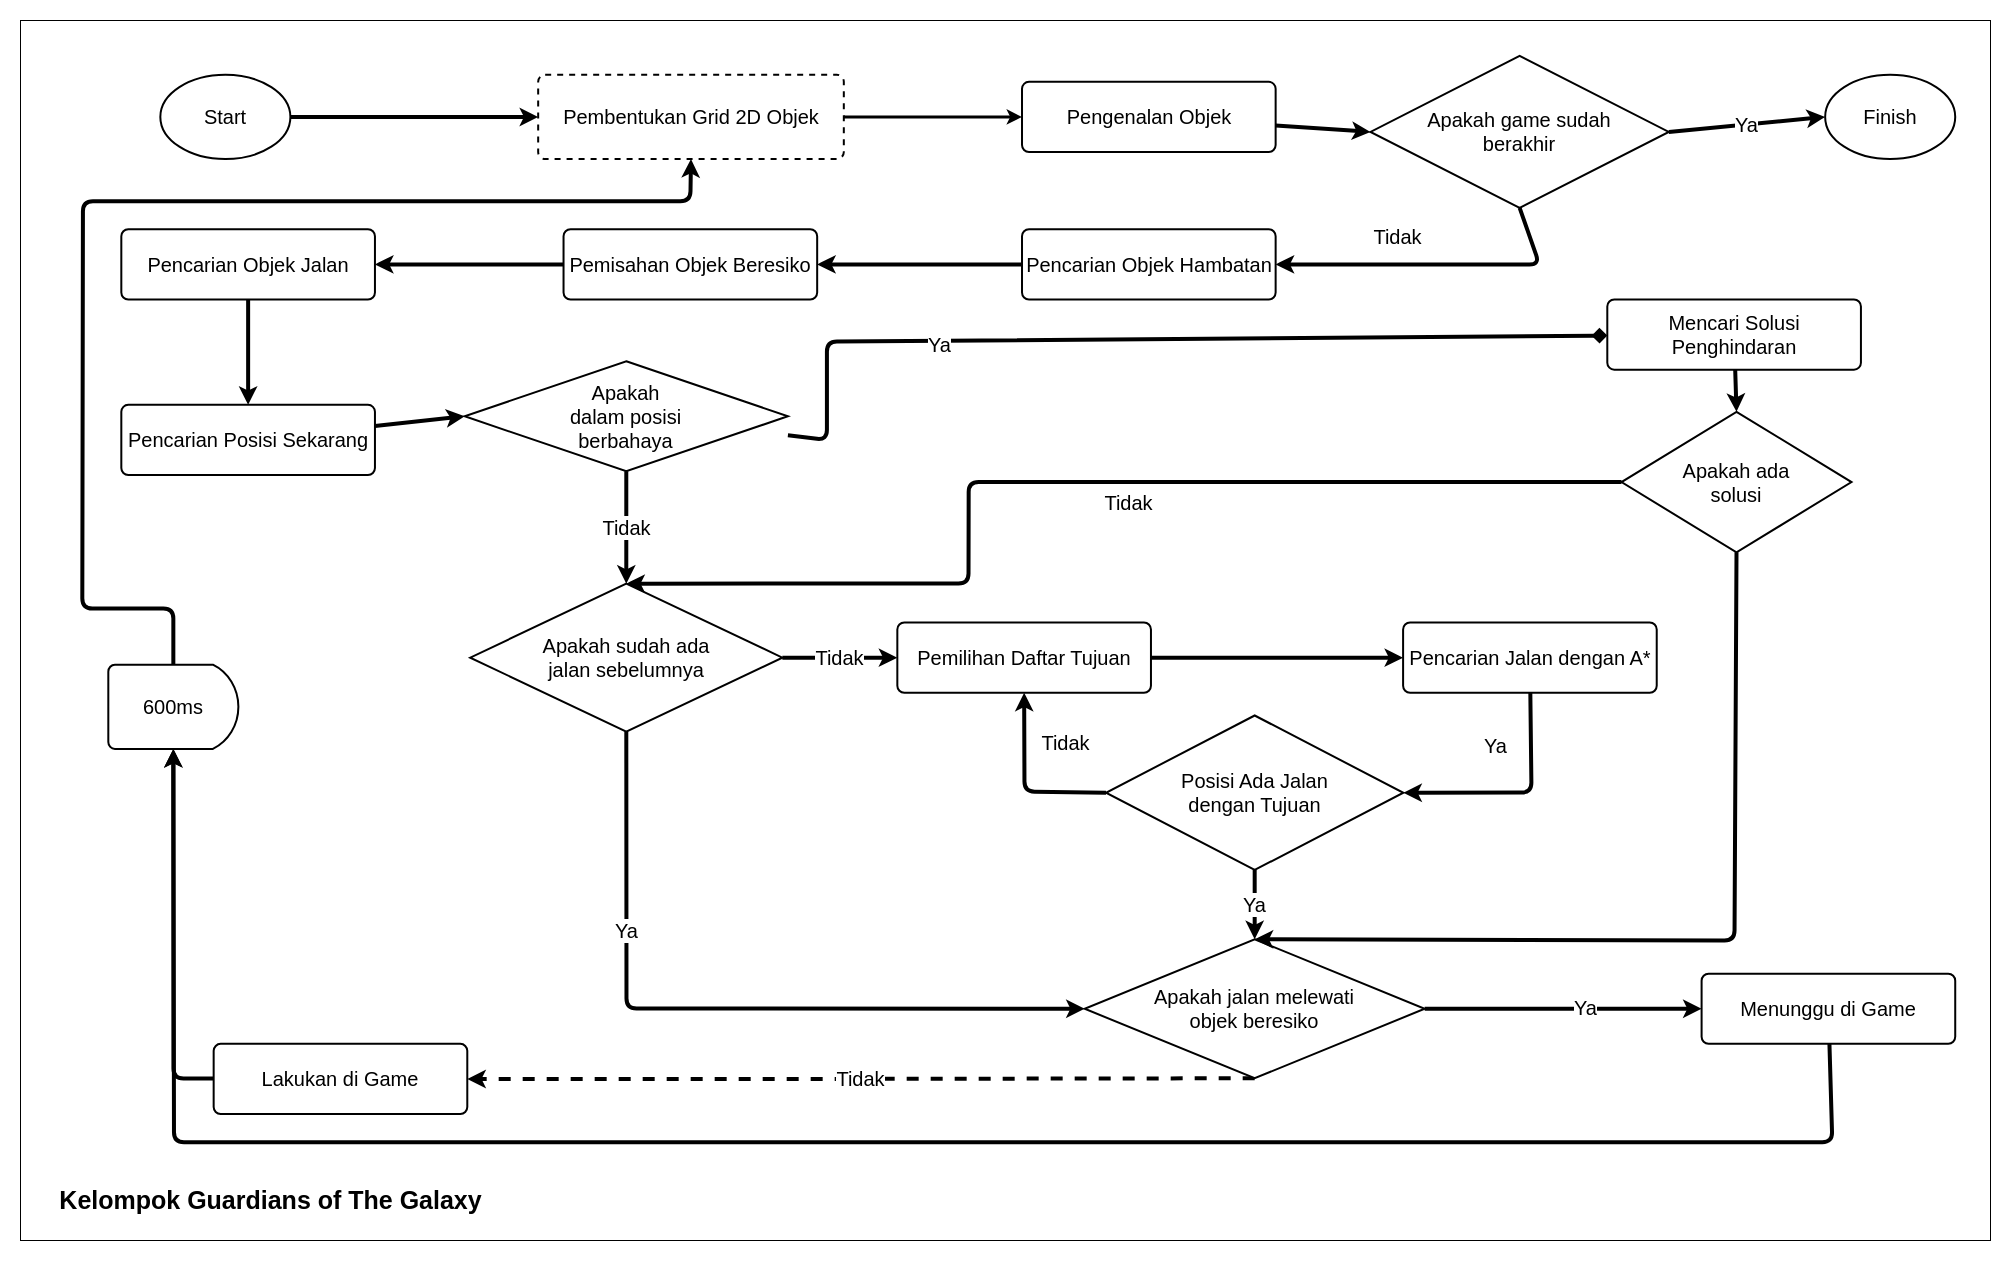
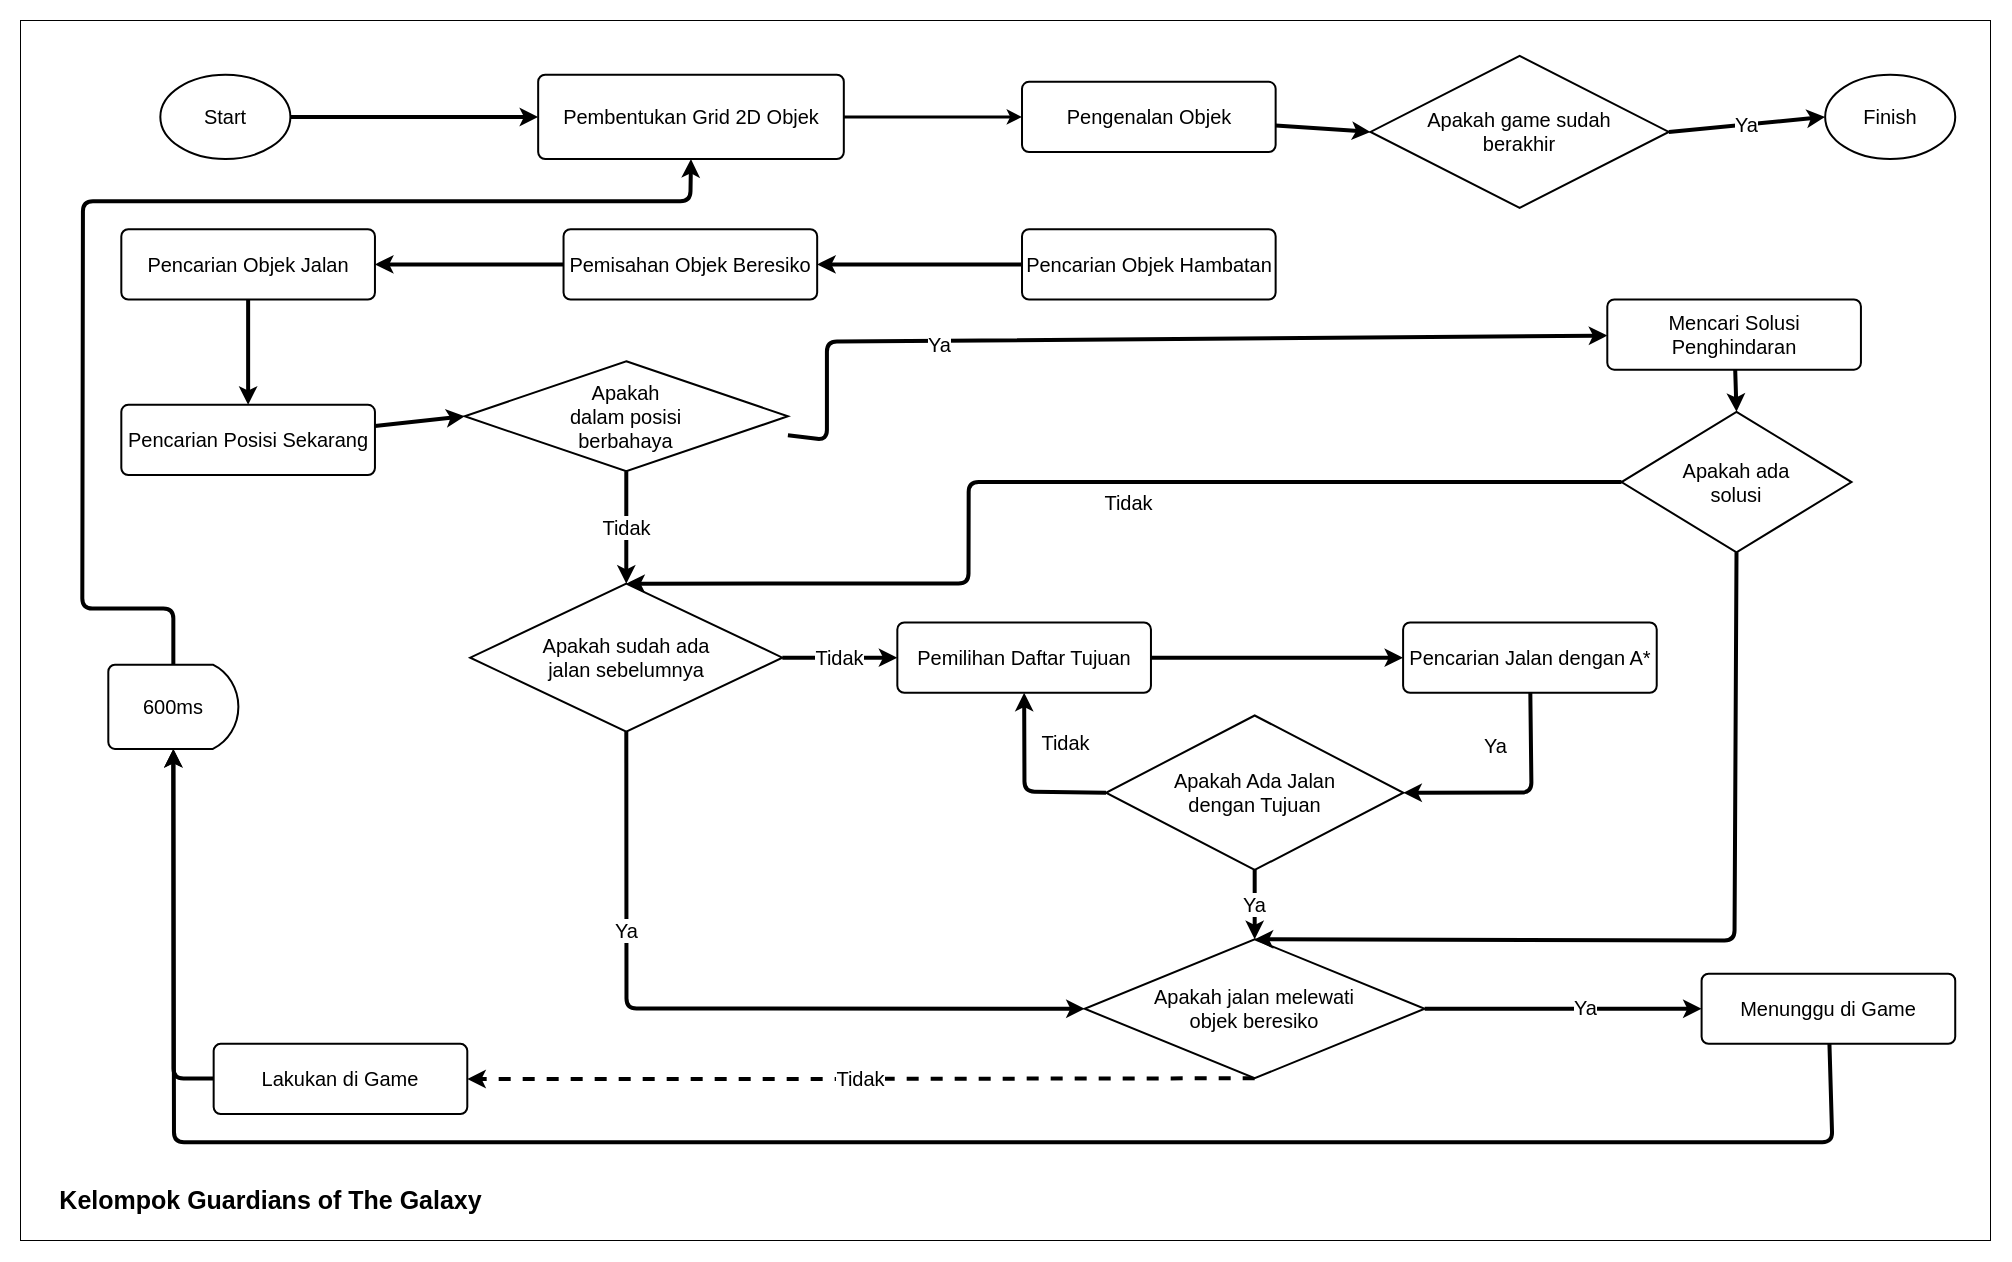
(691, 117) -> (691, 117)
(1439, 264) -> none
(1592, 336) -> (1592, 336)
(1255, 793) -> (1255, 793)
